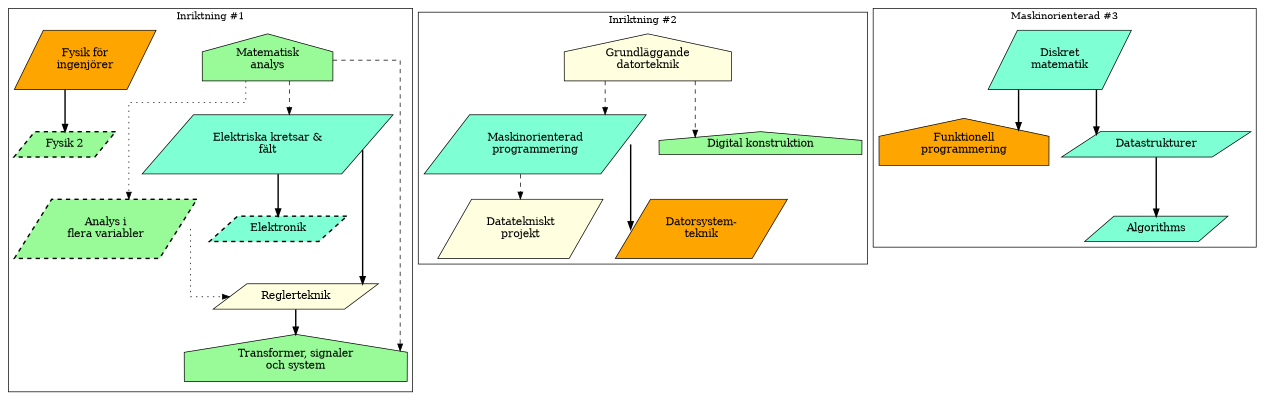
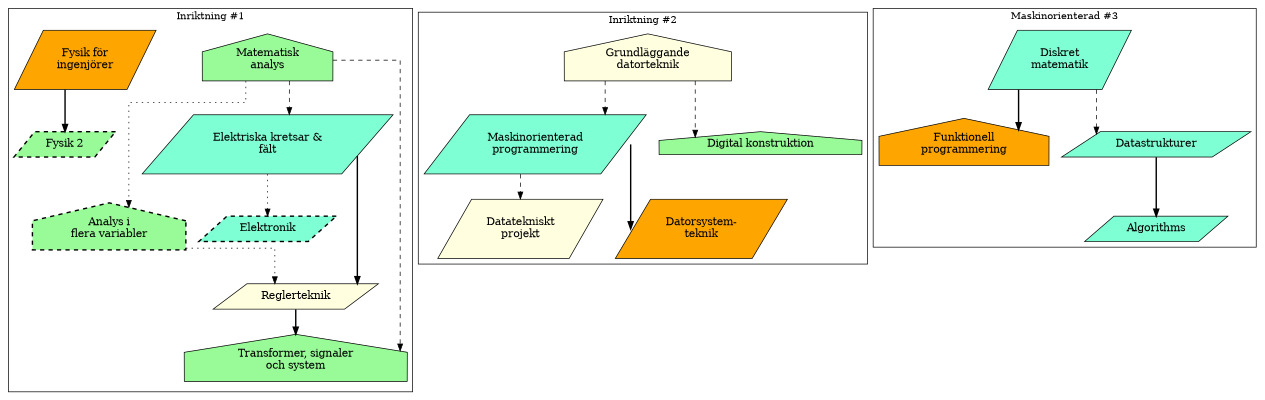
(1096, 108) -> (1096, 108)
(278, 192) -> (268, 192)
(106, 229) -> (109, 229)
